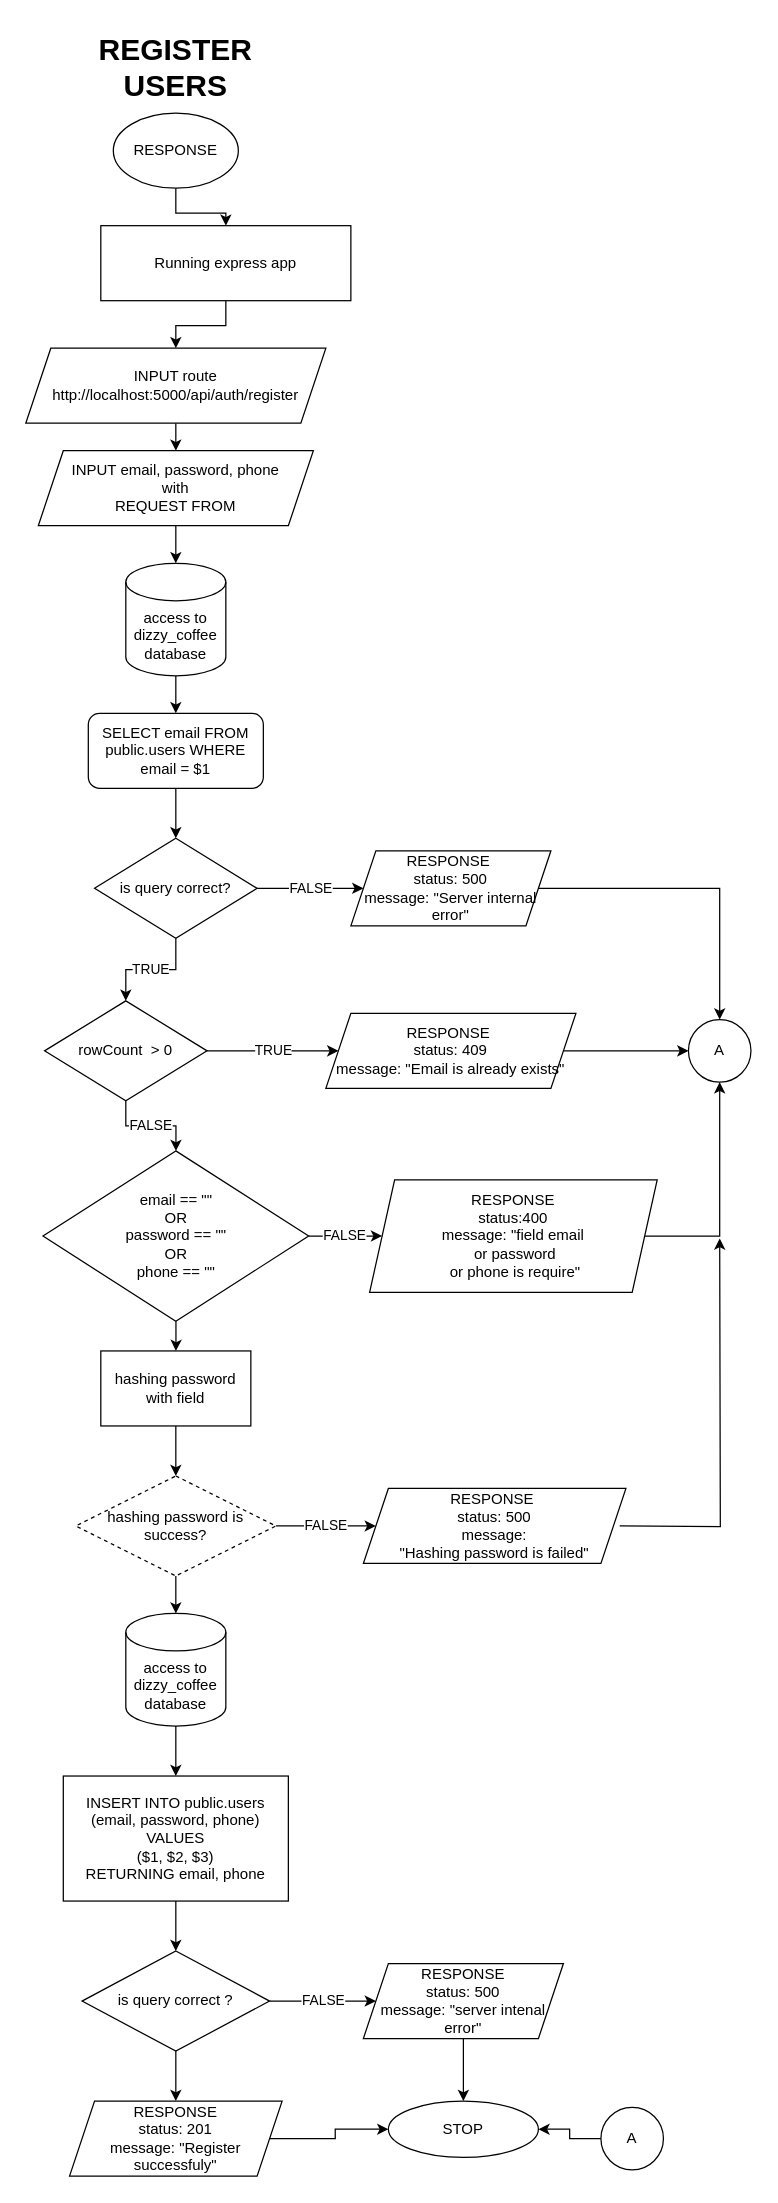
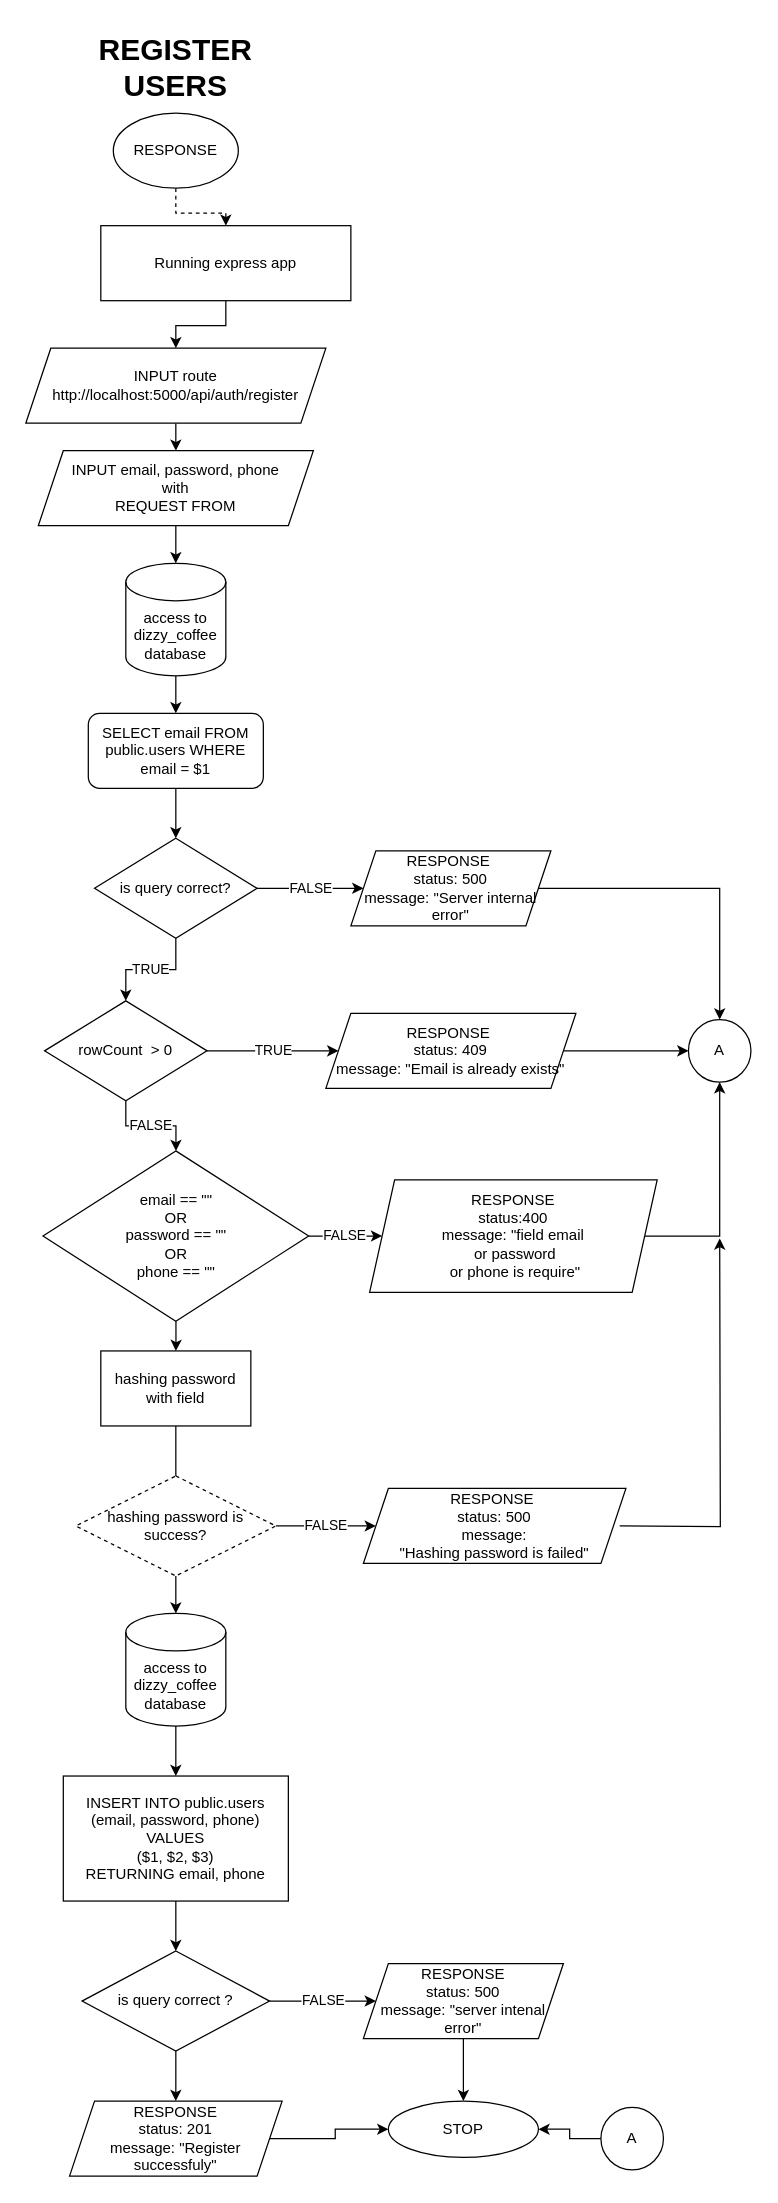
(190, 213) -> (190, 213)
(176, 1466) -> (176, 1470)
